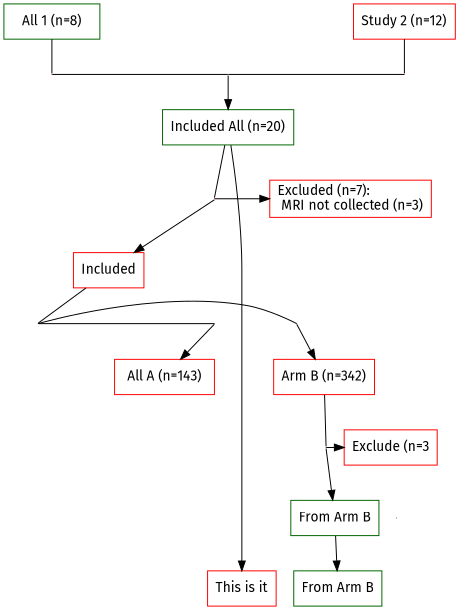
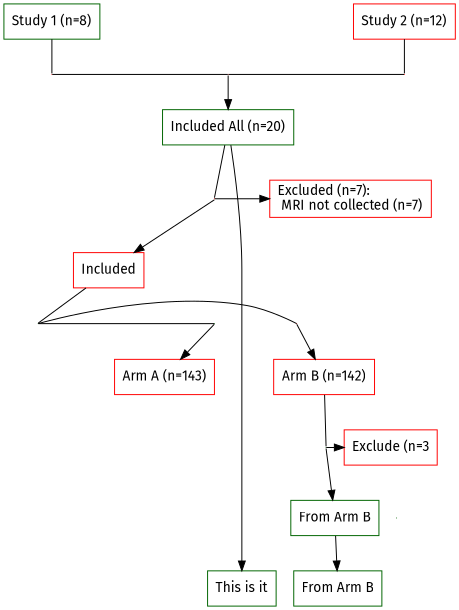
(52, 22) -> (52, 22)
(351, 199) -> (351, 199)
(164, 377) -> (164, 377)
(324, 377) -> (324, 377)
(242, 588) -> (242, 588)
